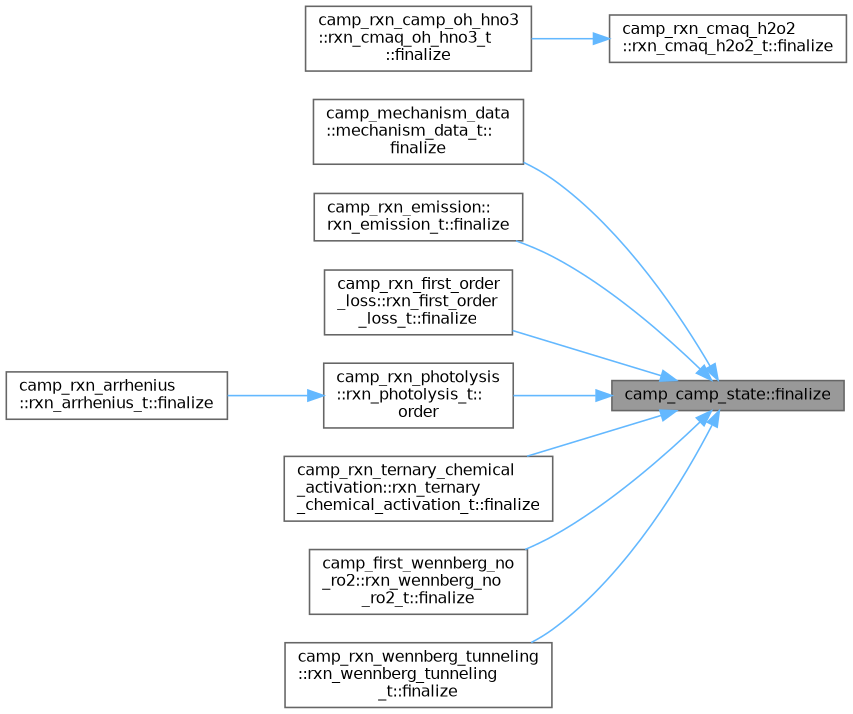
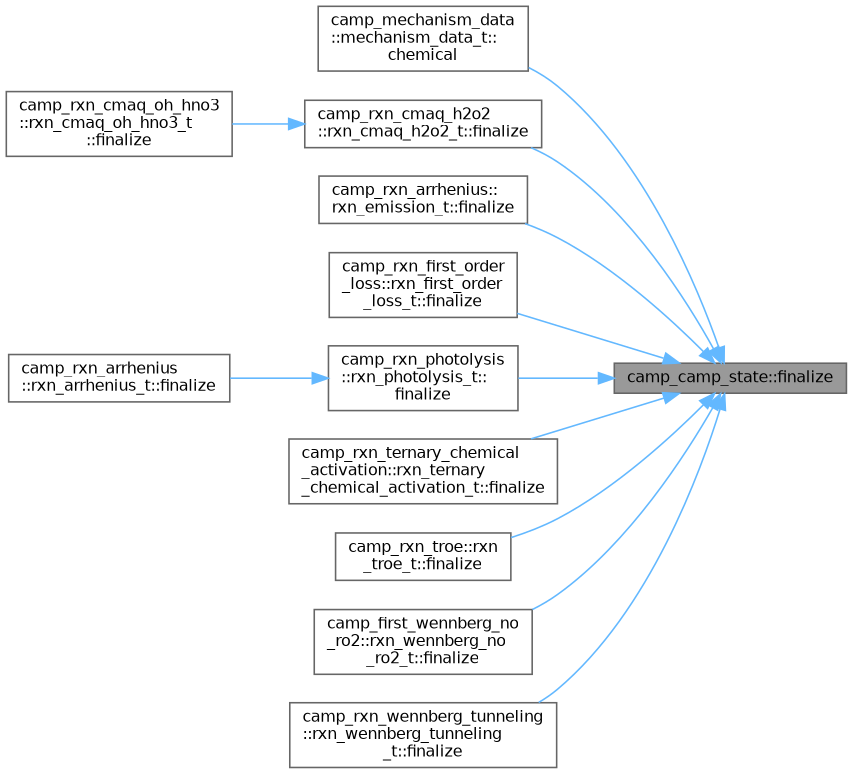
(418, 39) -> (119, 124)
(418, 132) -> (423, 39)
(418, 217) -> (423, 200)
none -> (636, 235)
(418, 396) -> (423, 378)
none -> (423, 557)
